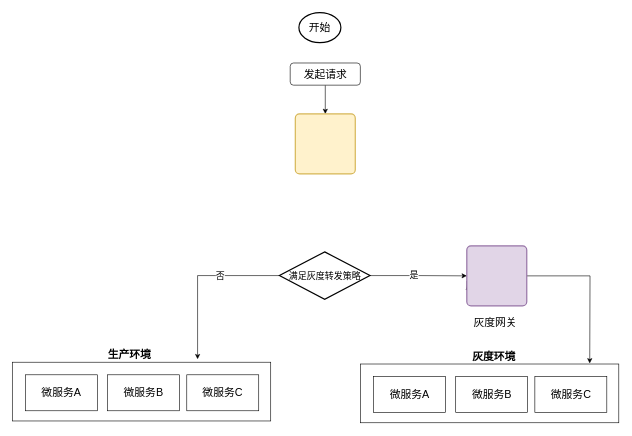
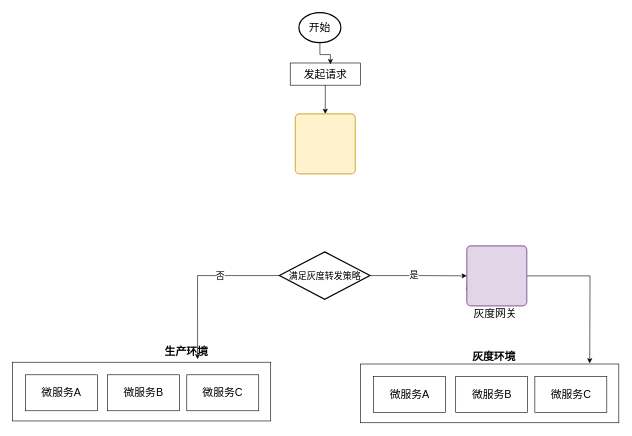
none -> (326, 54)
(326, 74) -> (326, 74)
(496, 323) -> (496, 314)
(129, 355) -> (186, 352)
